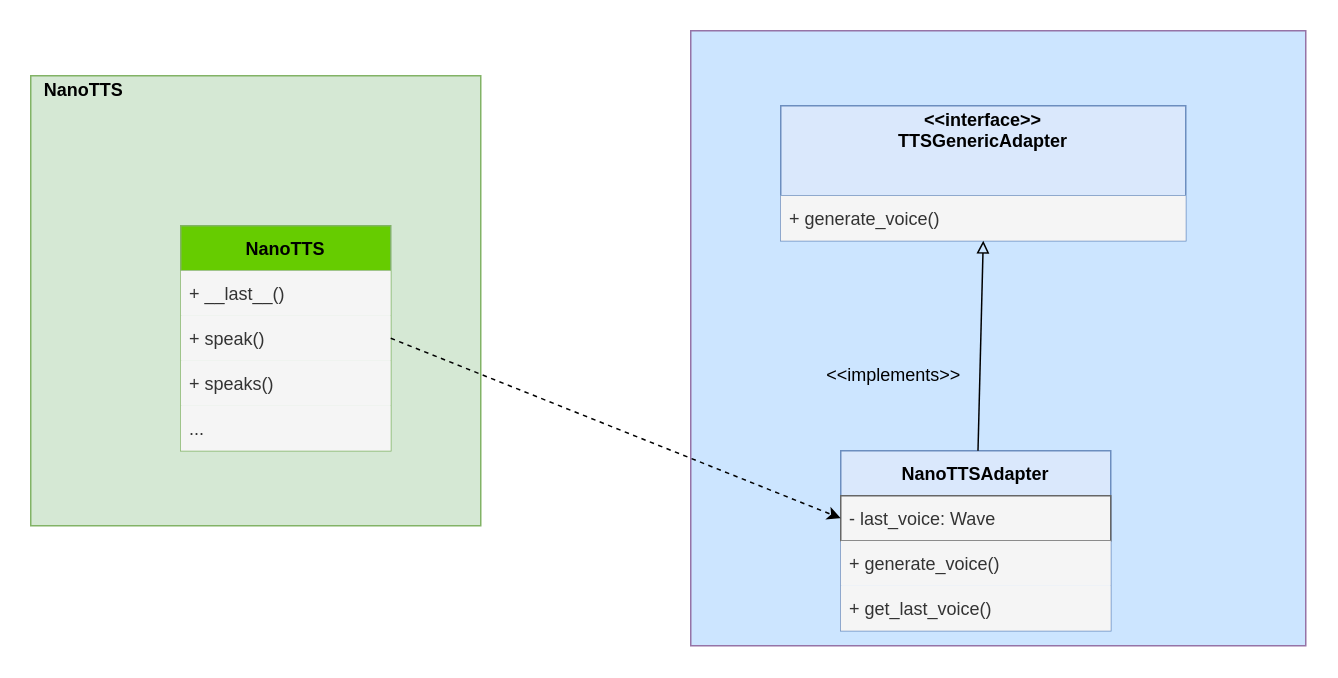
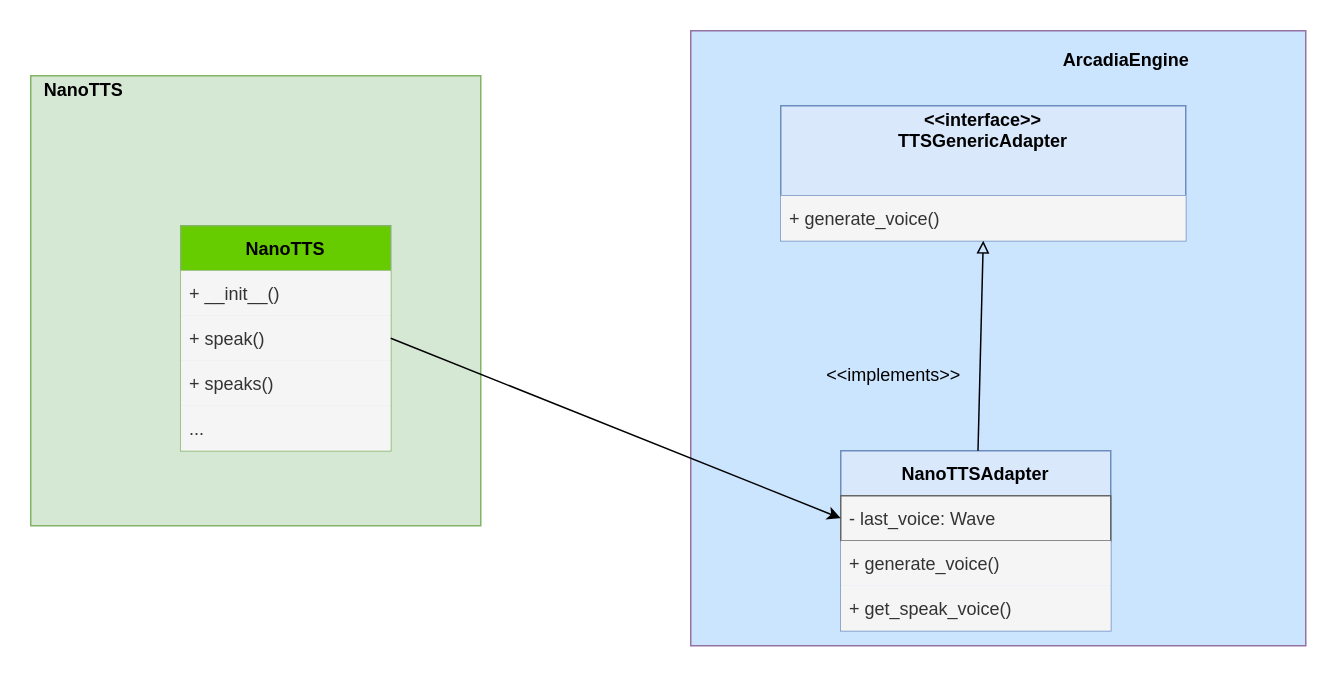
none -> (1126, 61)
(245, 294) -> (242, 294)
(612, 427) -> (612, 427)
(933, 609) -> (940, 609)
